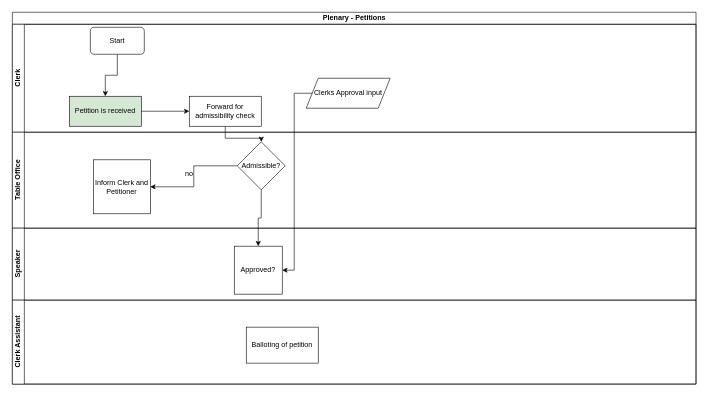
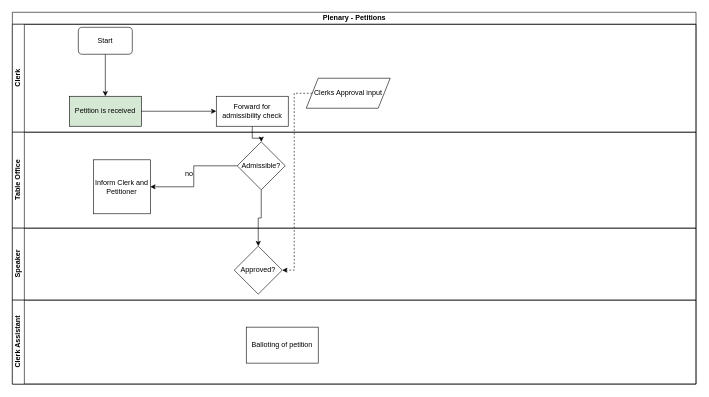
(117, 41) -> (105, 41)
(225, 111) -> (252, 111)
(294, 177) -> (294, 177)
(258, 270) -> (258, 270)
